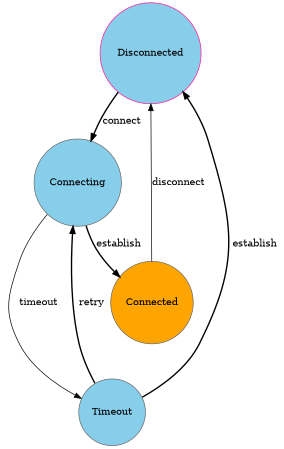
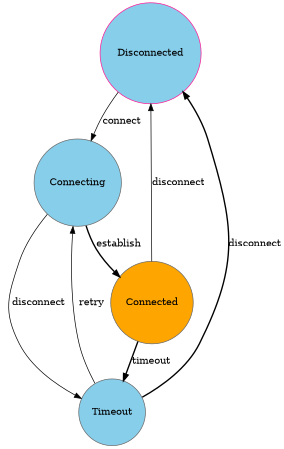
(105, 112) -> (105, 112)
(255, 244) -> (255, 244)
(39, 303) -> (39, 303)
(74, 310) -> (74, 310)
none -> (132, 358)
